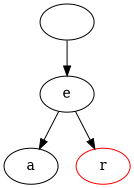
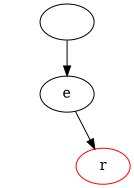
(31, 166) -> none
